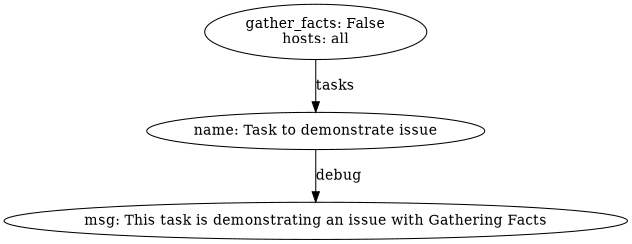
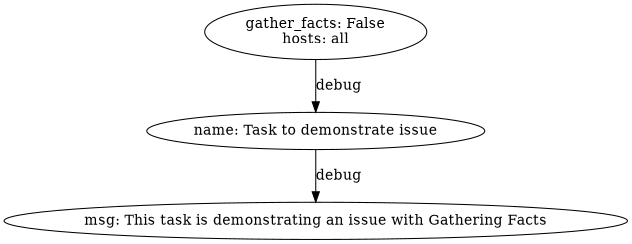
(335, 86) -> (339, 86)
